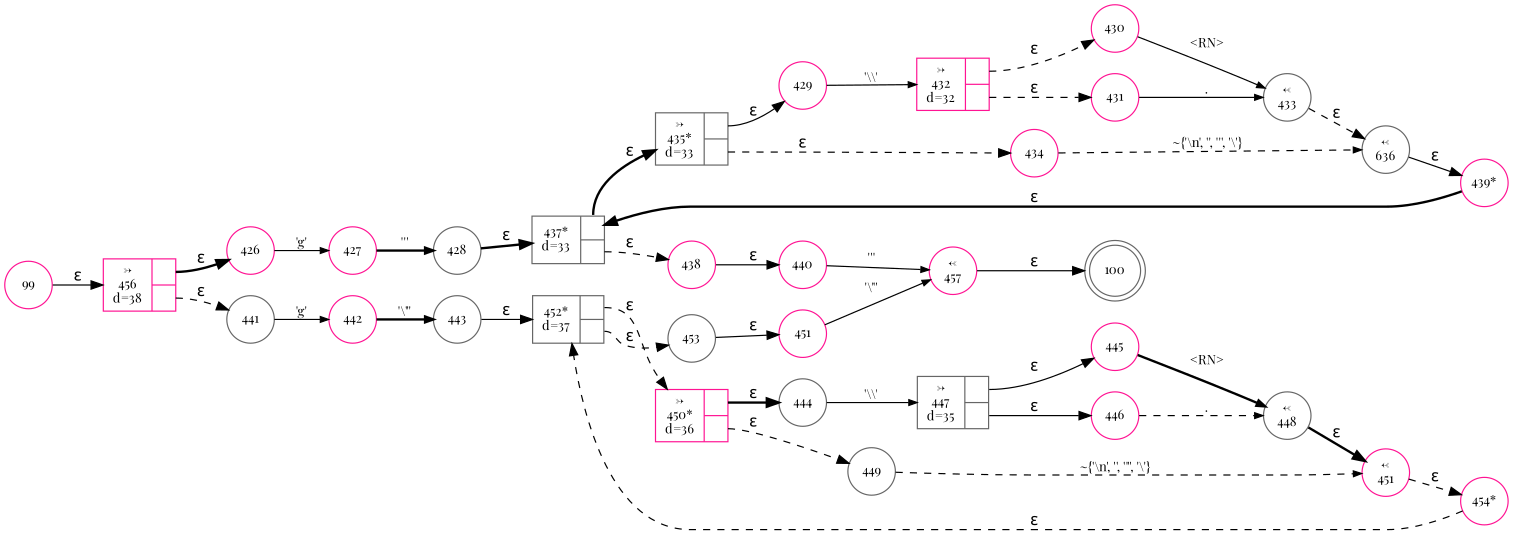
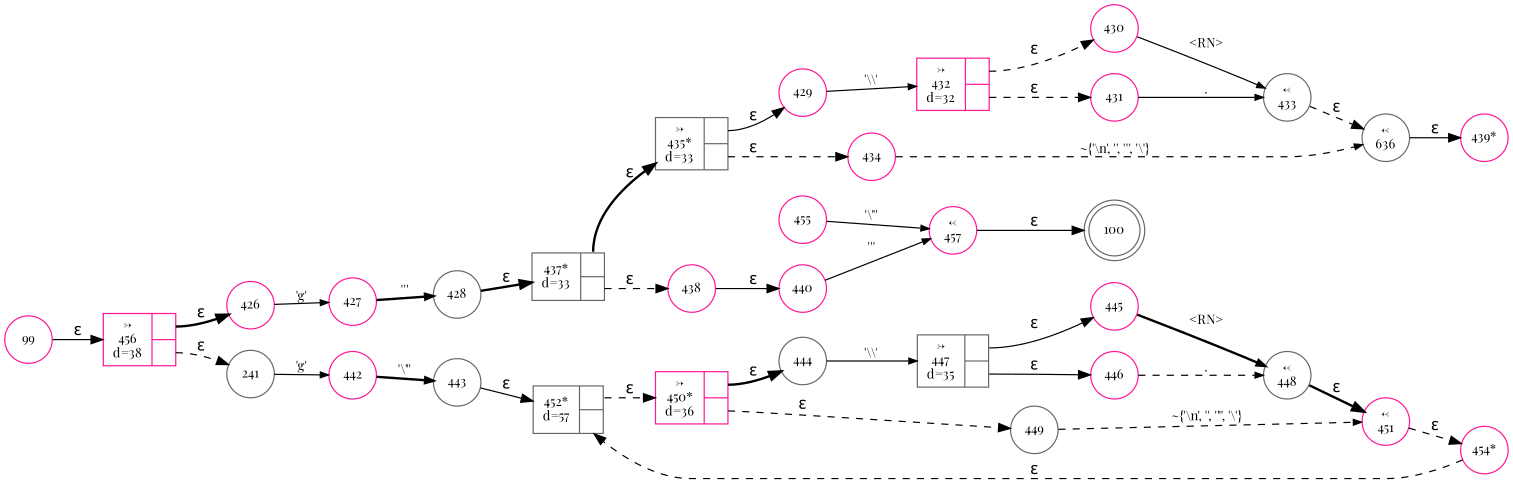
(1039, 207) -> none
(251, 319) -> (251, 374)
(556, 326) -> (556, 416)
(803, 334) -> (803, 220)
(692, 338) -> none
